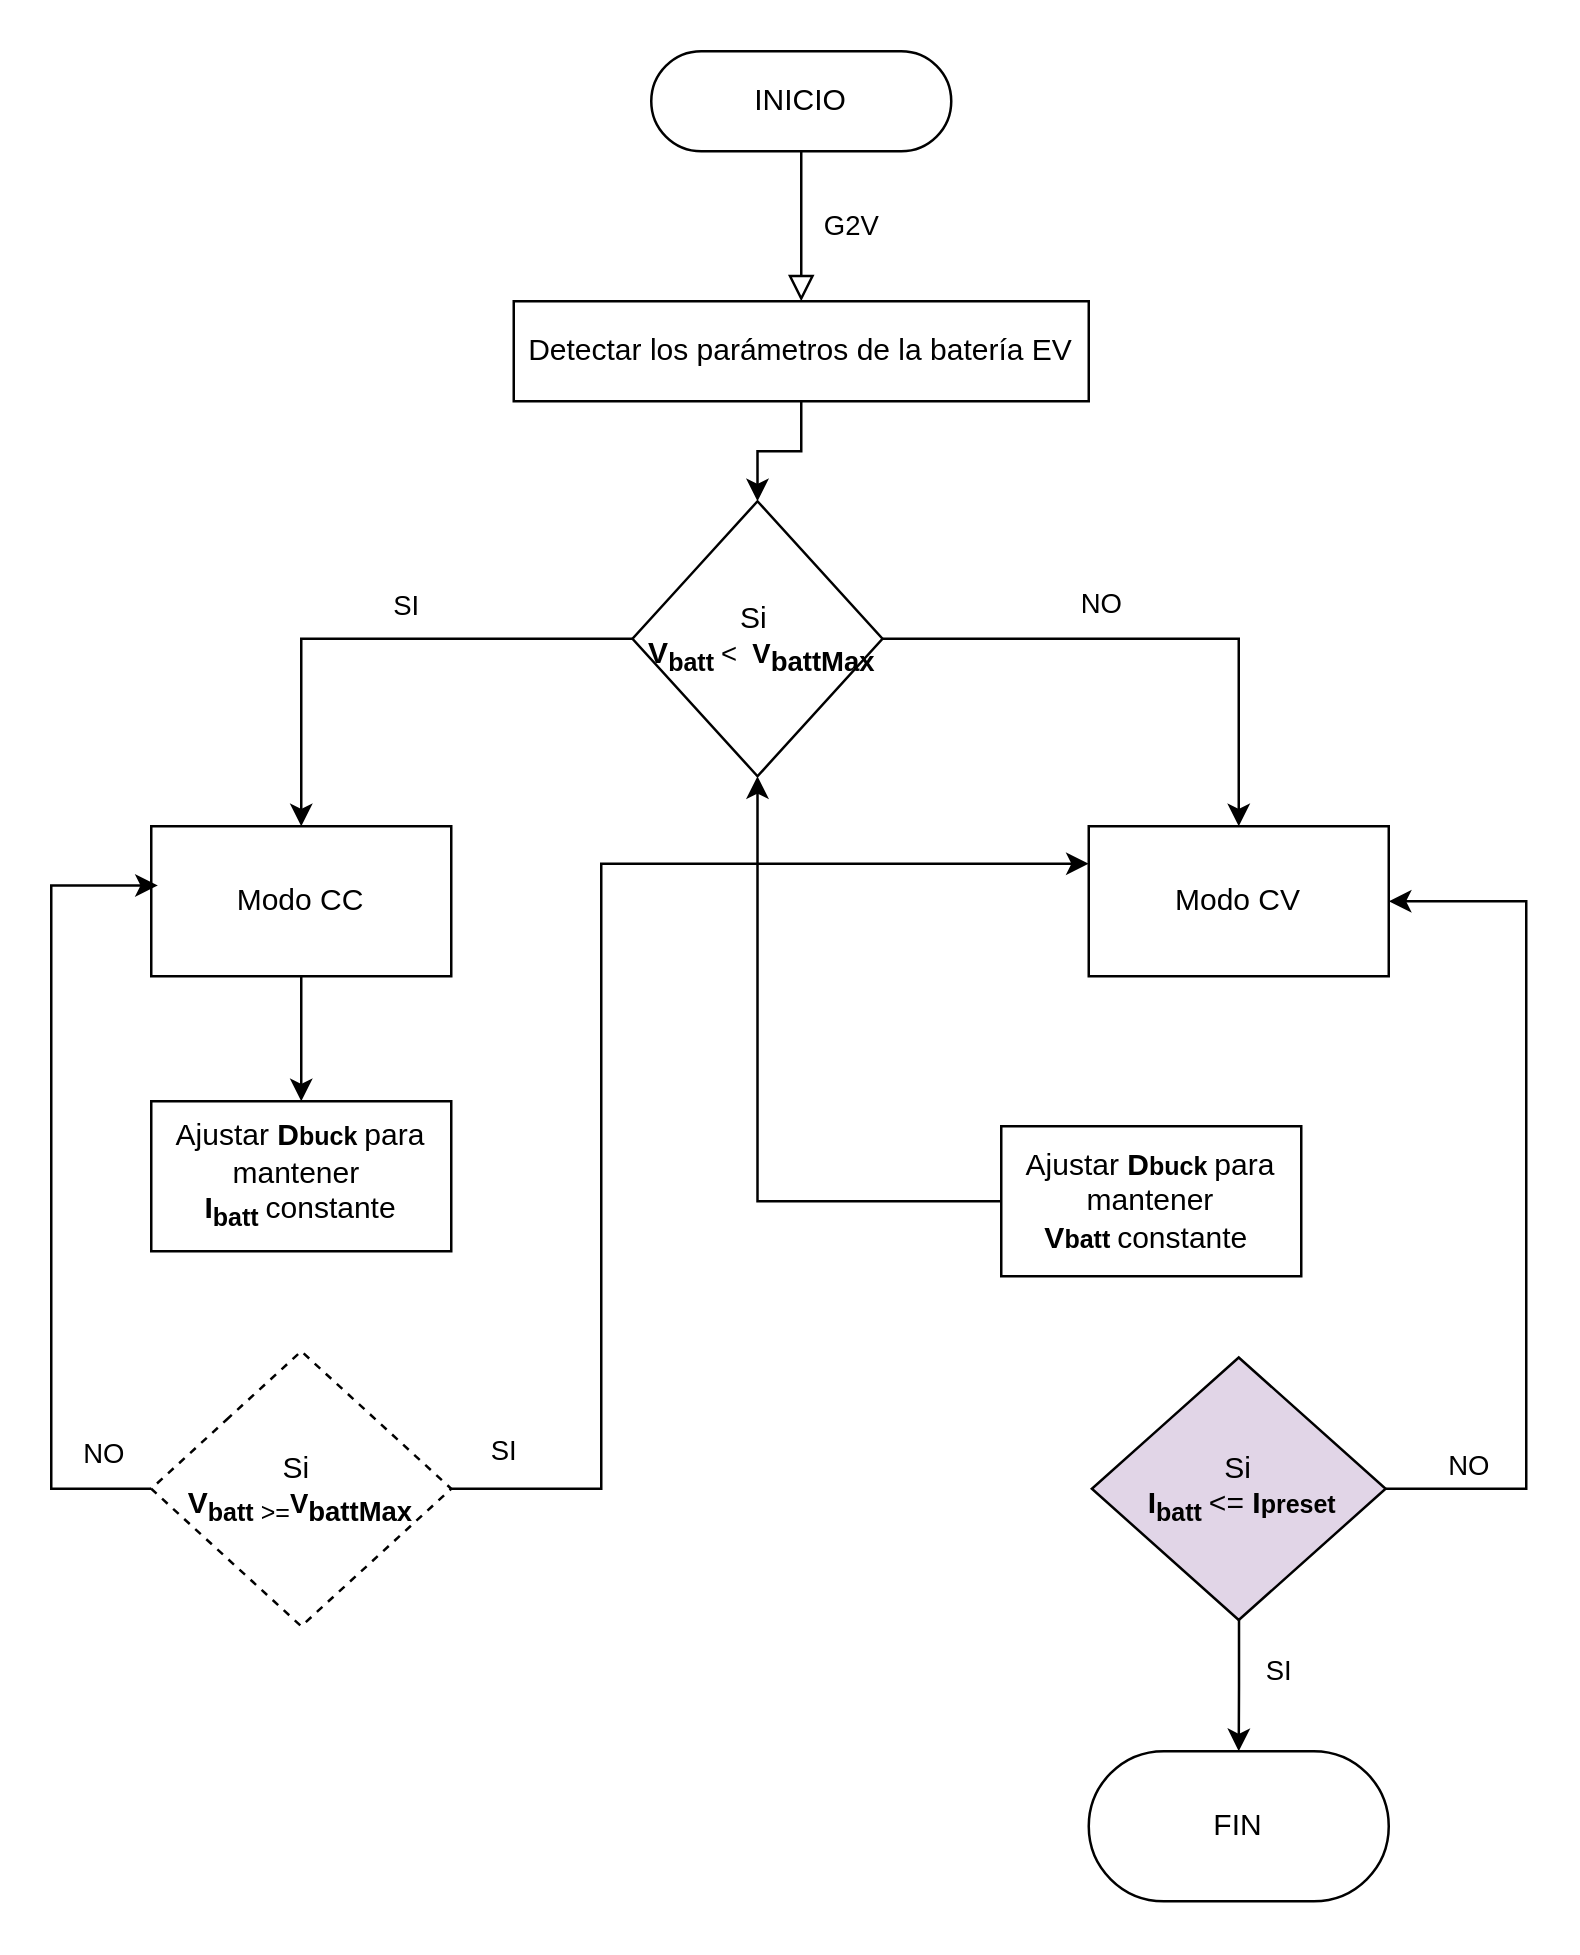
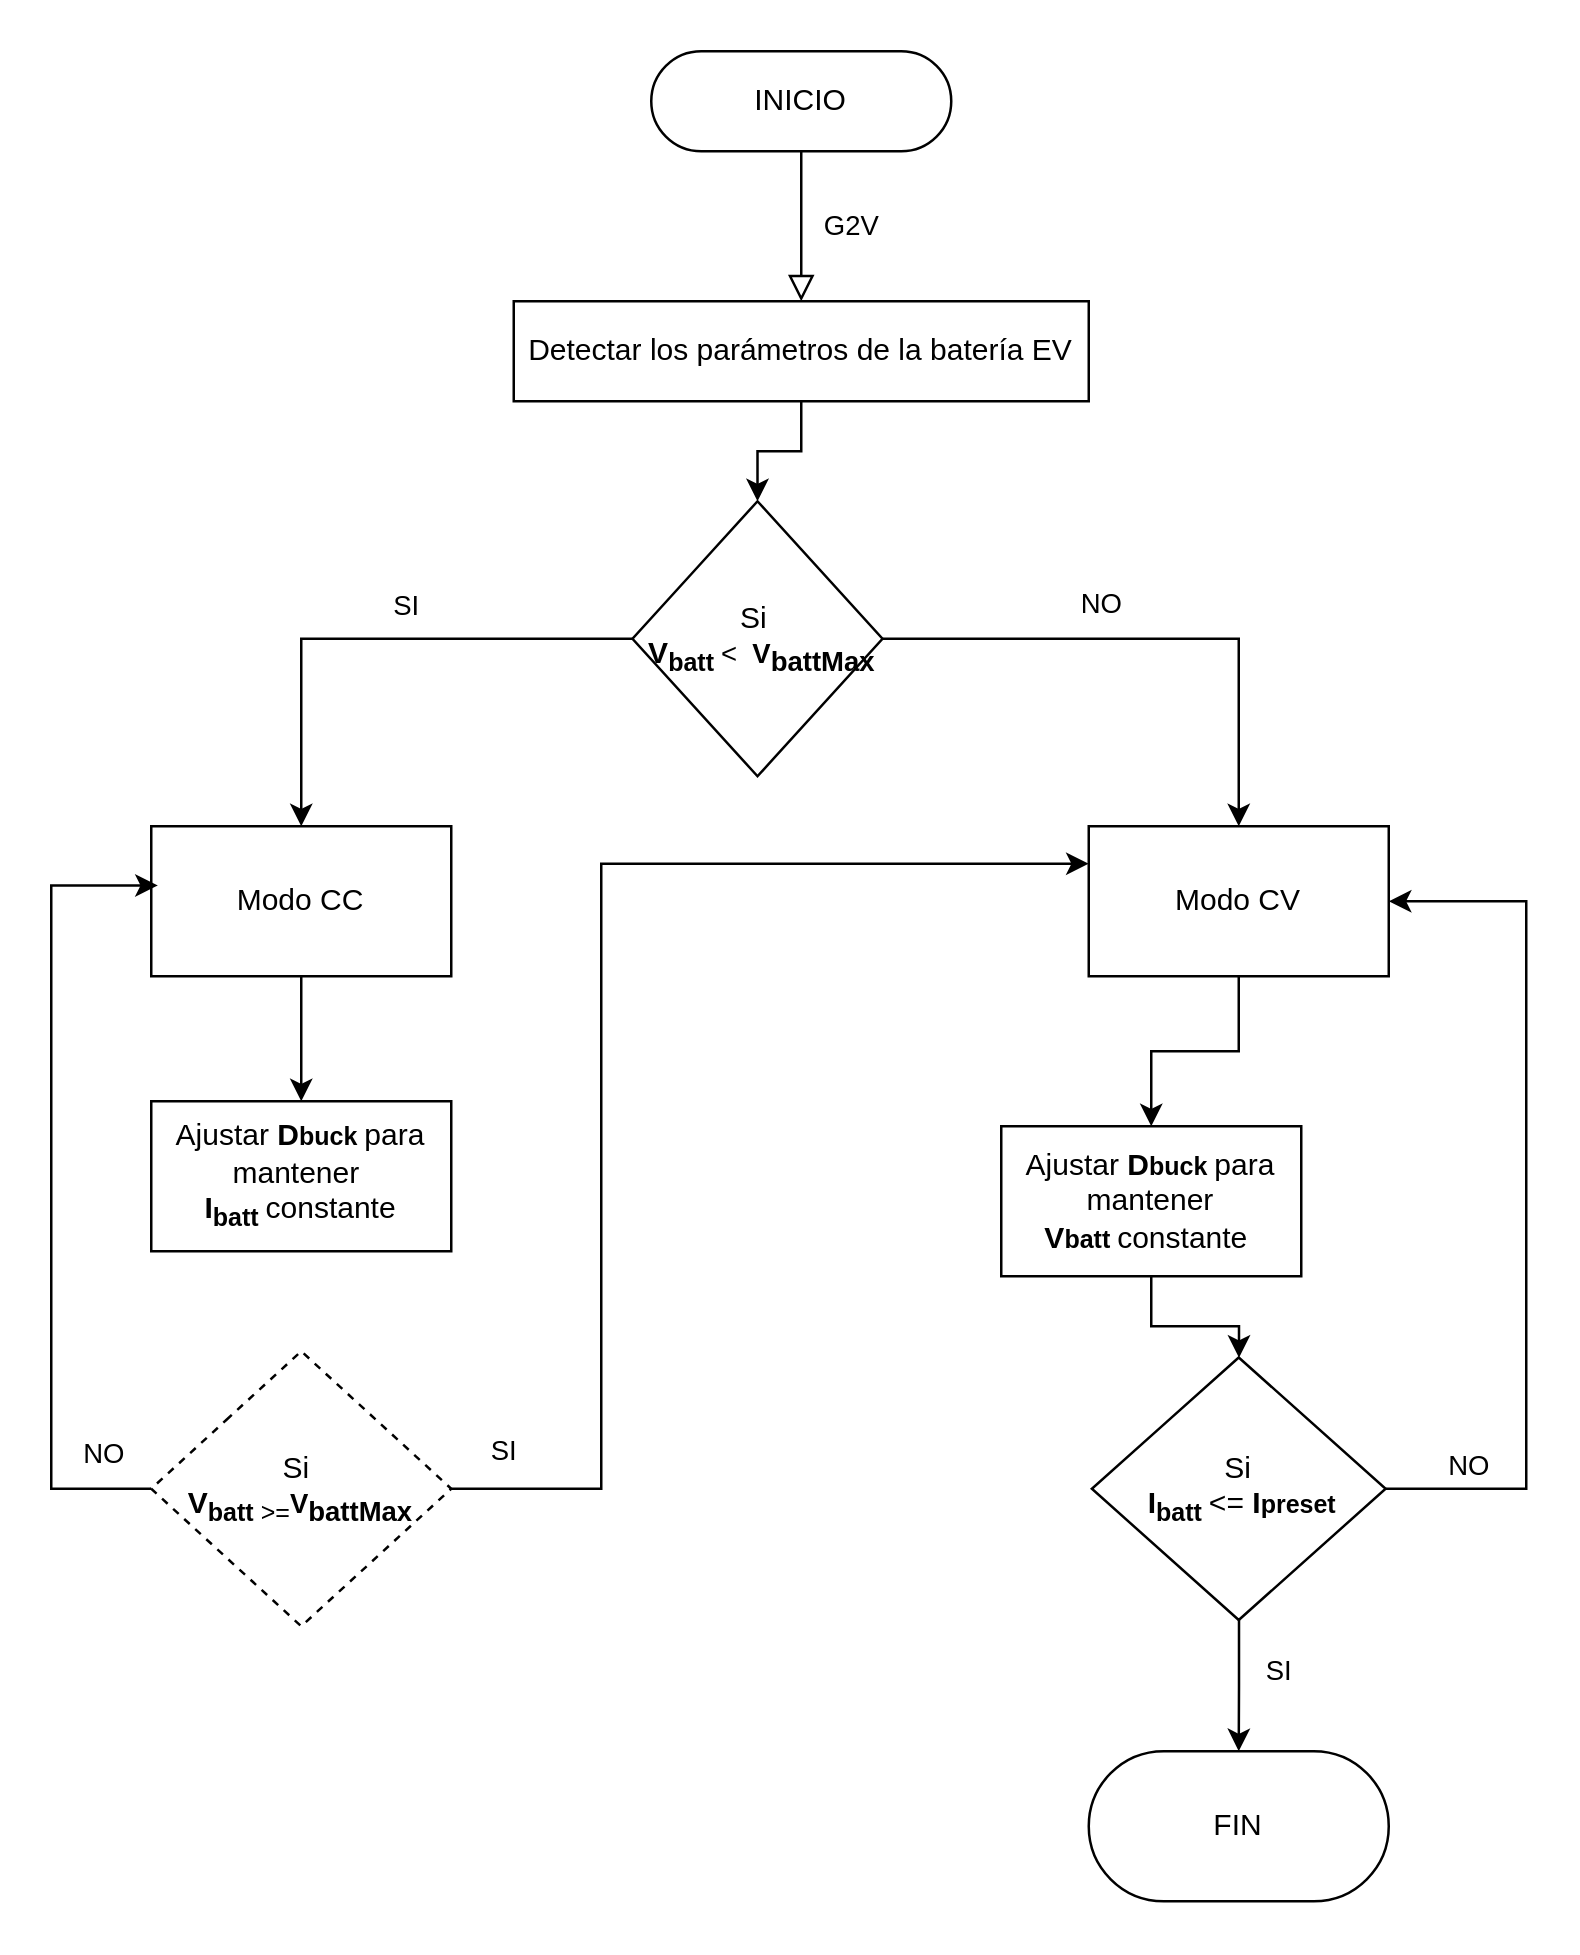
none -> (1204, 1051)
(758, 1156) -> (1177, 1326)
(1239, 1489) -> (1239, 1489)
